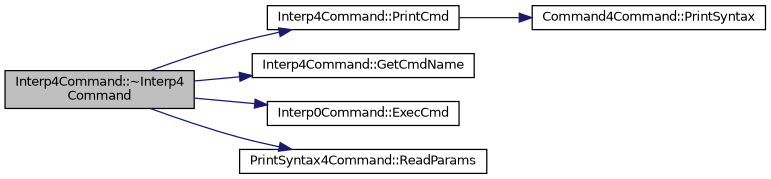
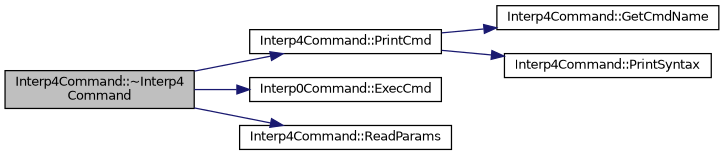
(649, 18) -> (608, 66)
(217, 79) -> (463, 31)
(363, 161) -> (346, 137)
